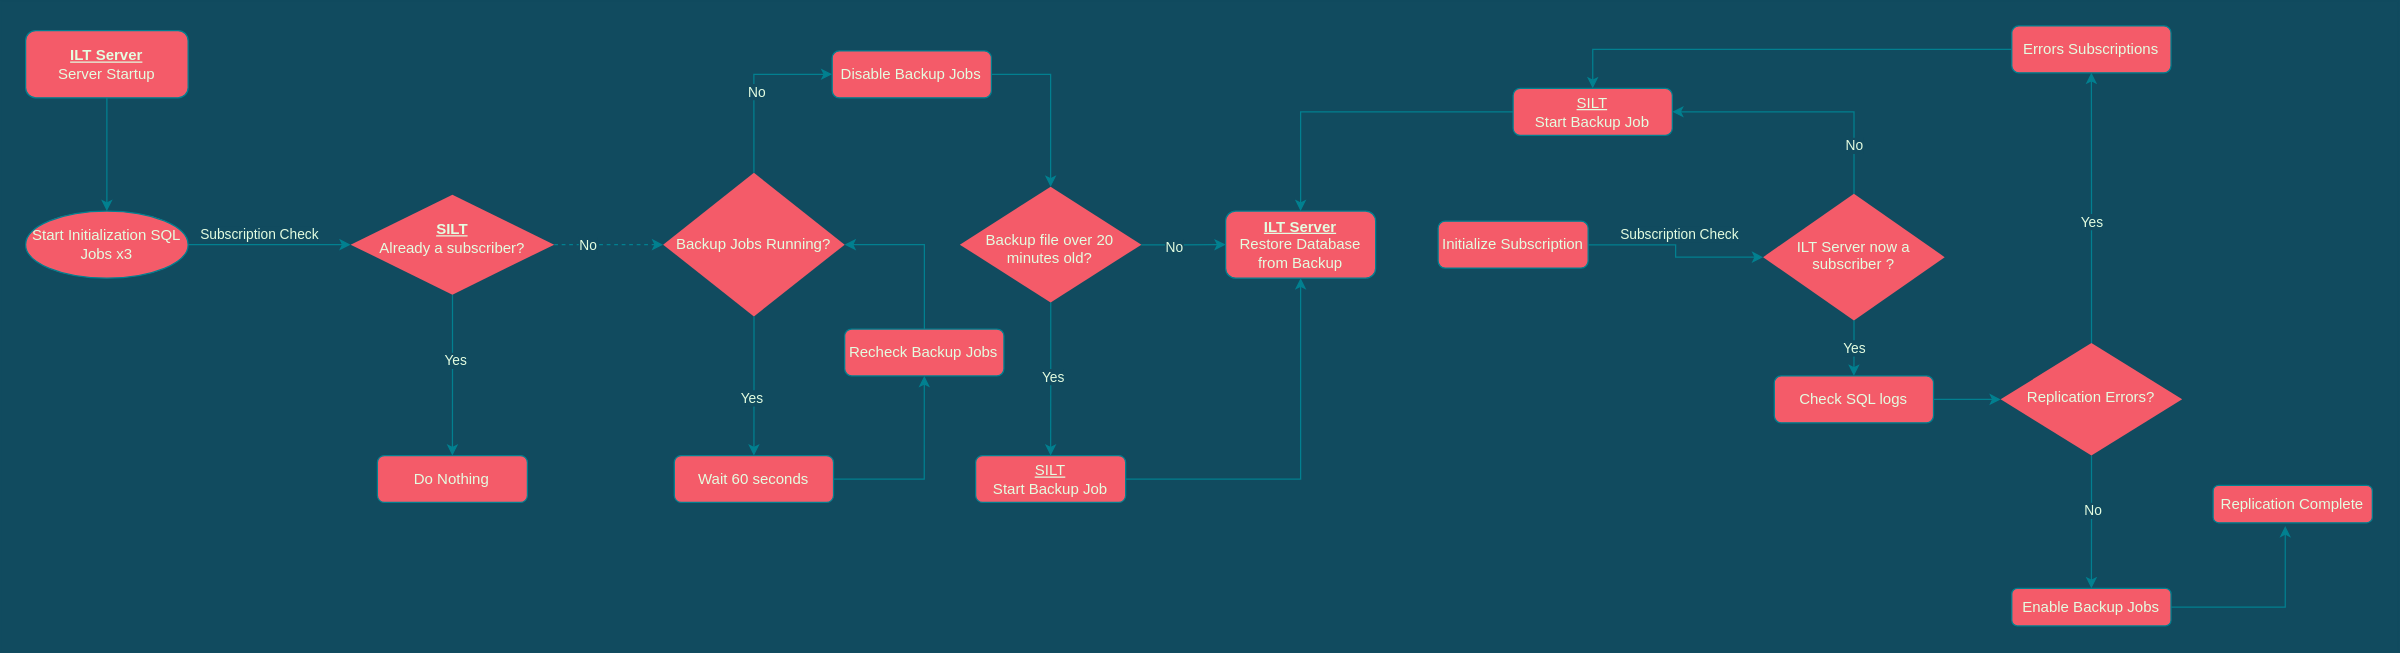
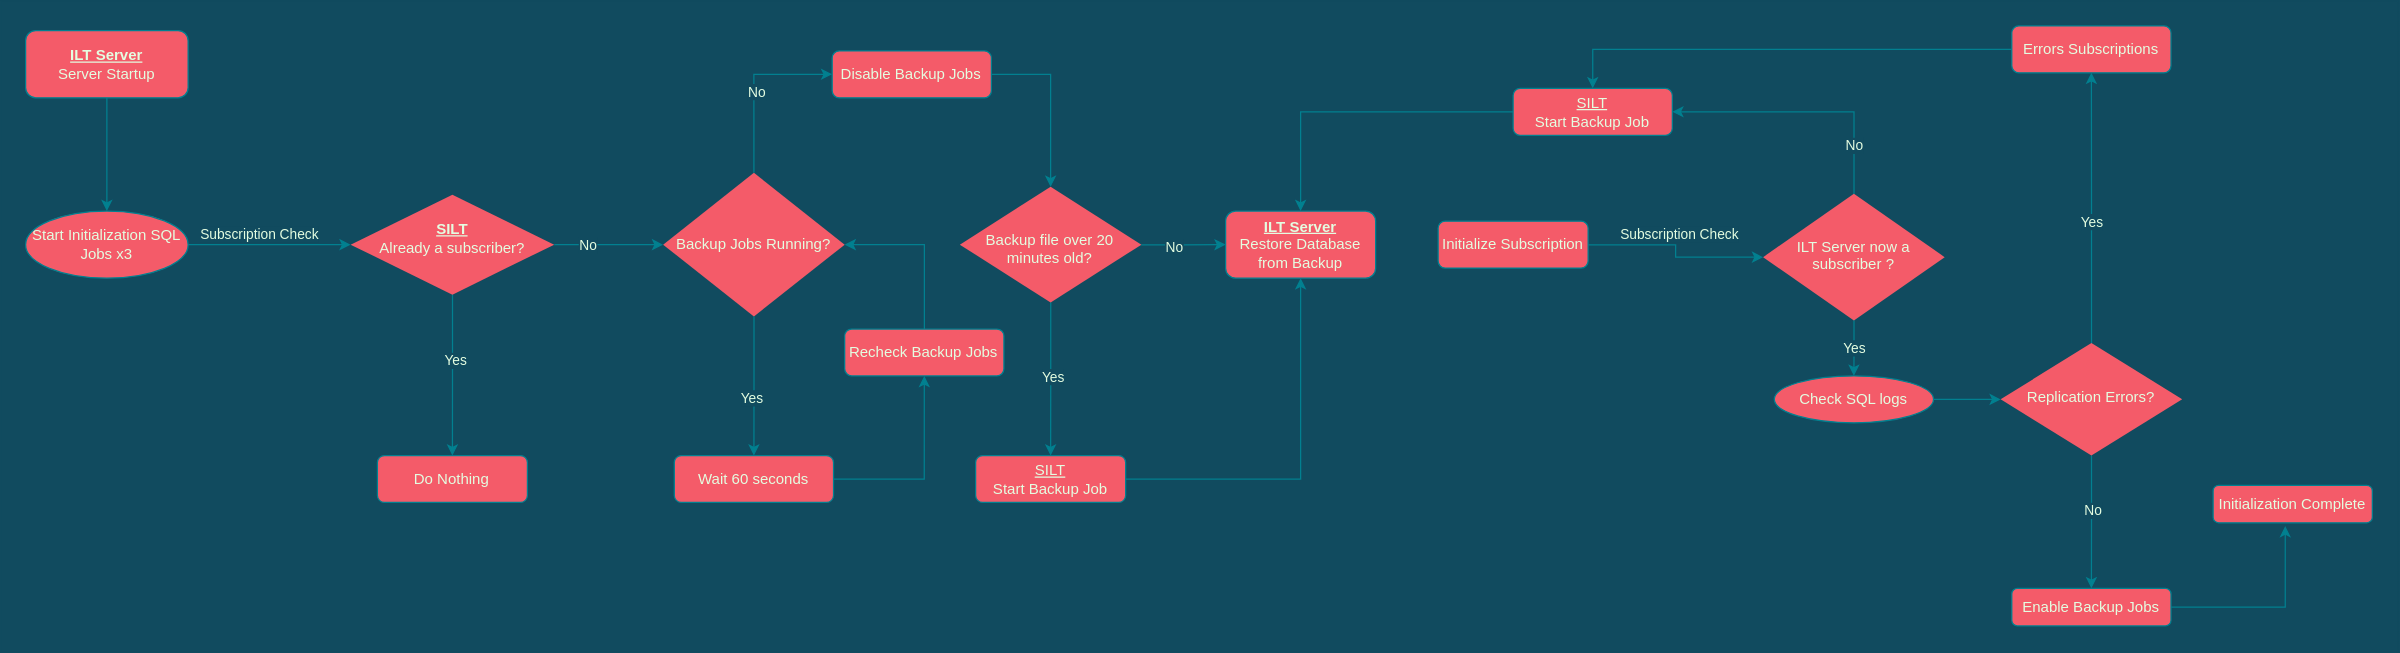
(624, 244) -> (624, 244)
(1854, 399) -> (1854, 399)
(2293, 504) -> (2293, 504)
